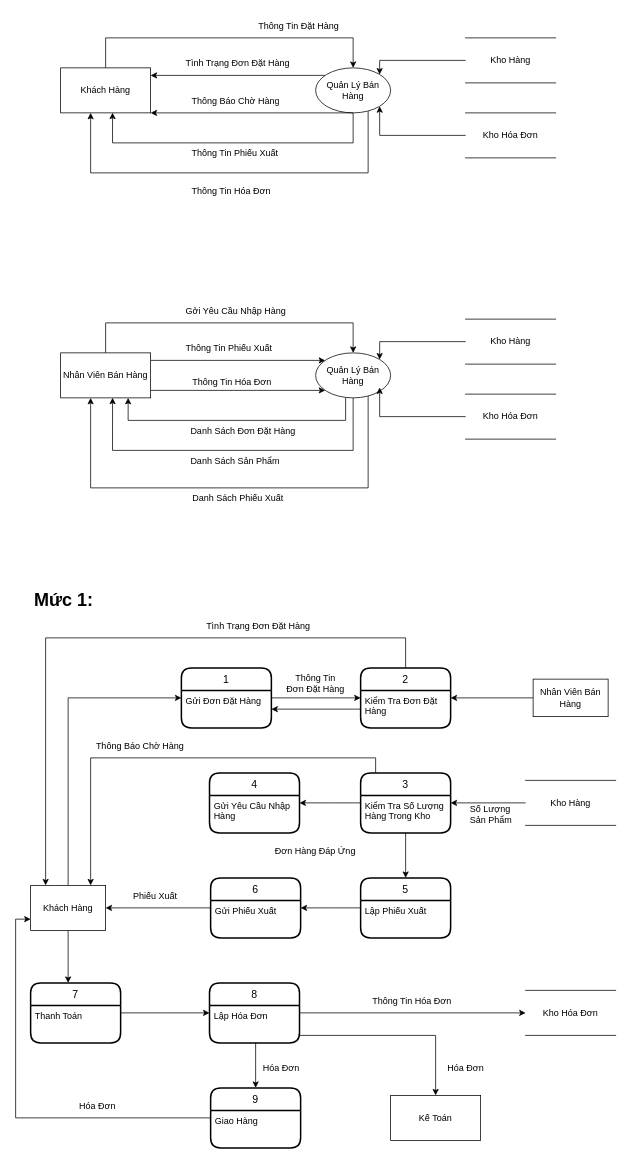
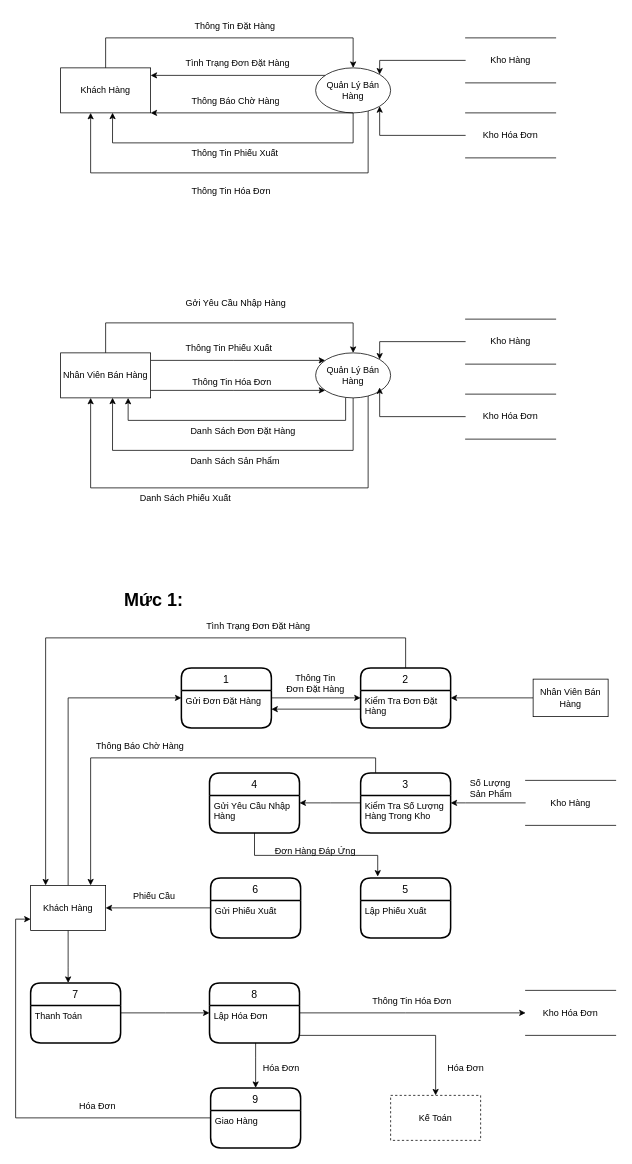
(299, 27) -> (235, 27)
(237, 308) -> (237, 300)
(241, 499) -> (188, 499)
(102, 597) -> (192, 597)
(492, 810) -> (492, 784)
(405, 853) -> none
none -> (313, 855)
(156, 896) -> (153, 896)
(307, 908) -> none
(435, 1118) -> (435, 1118)
